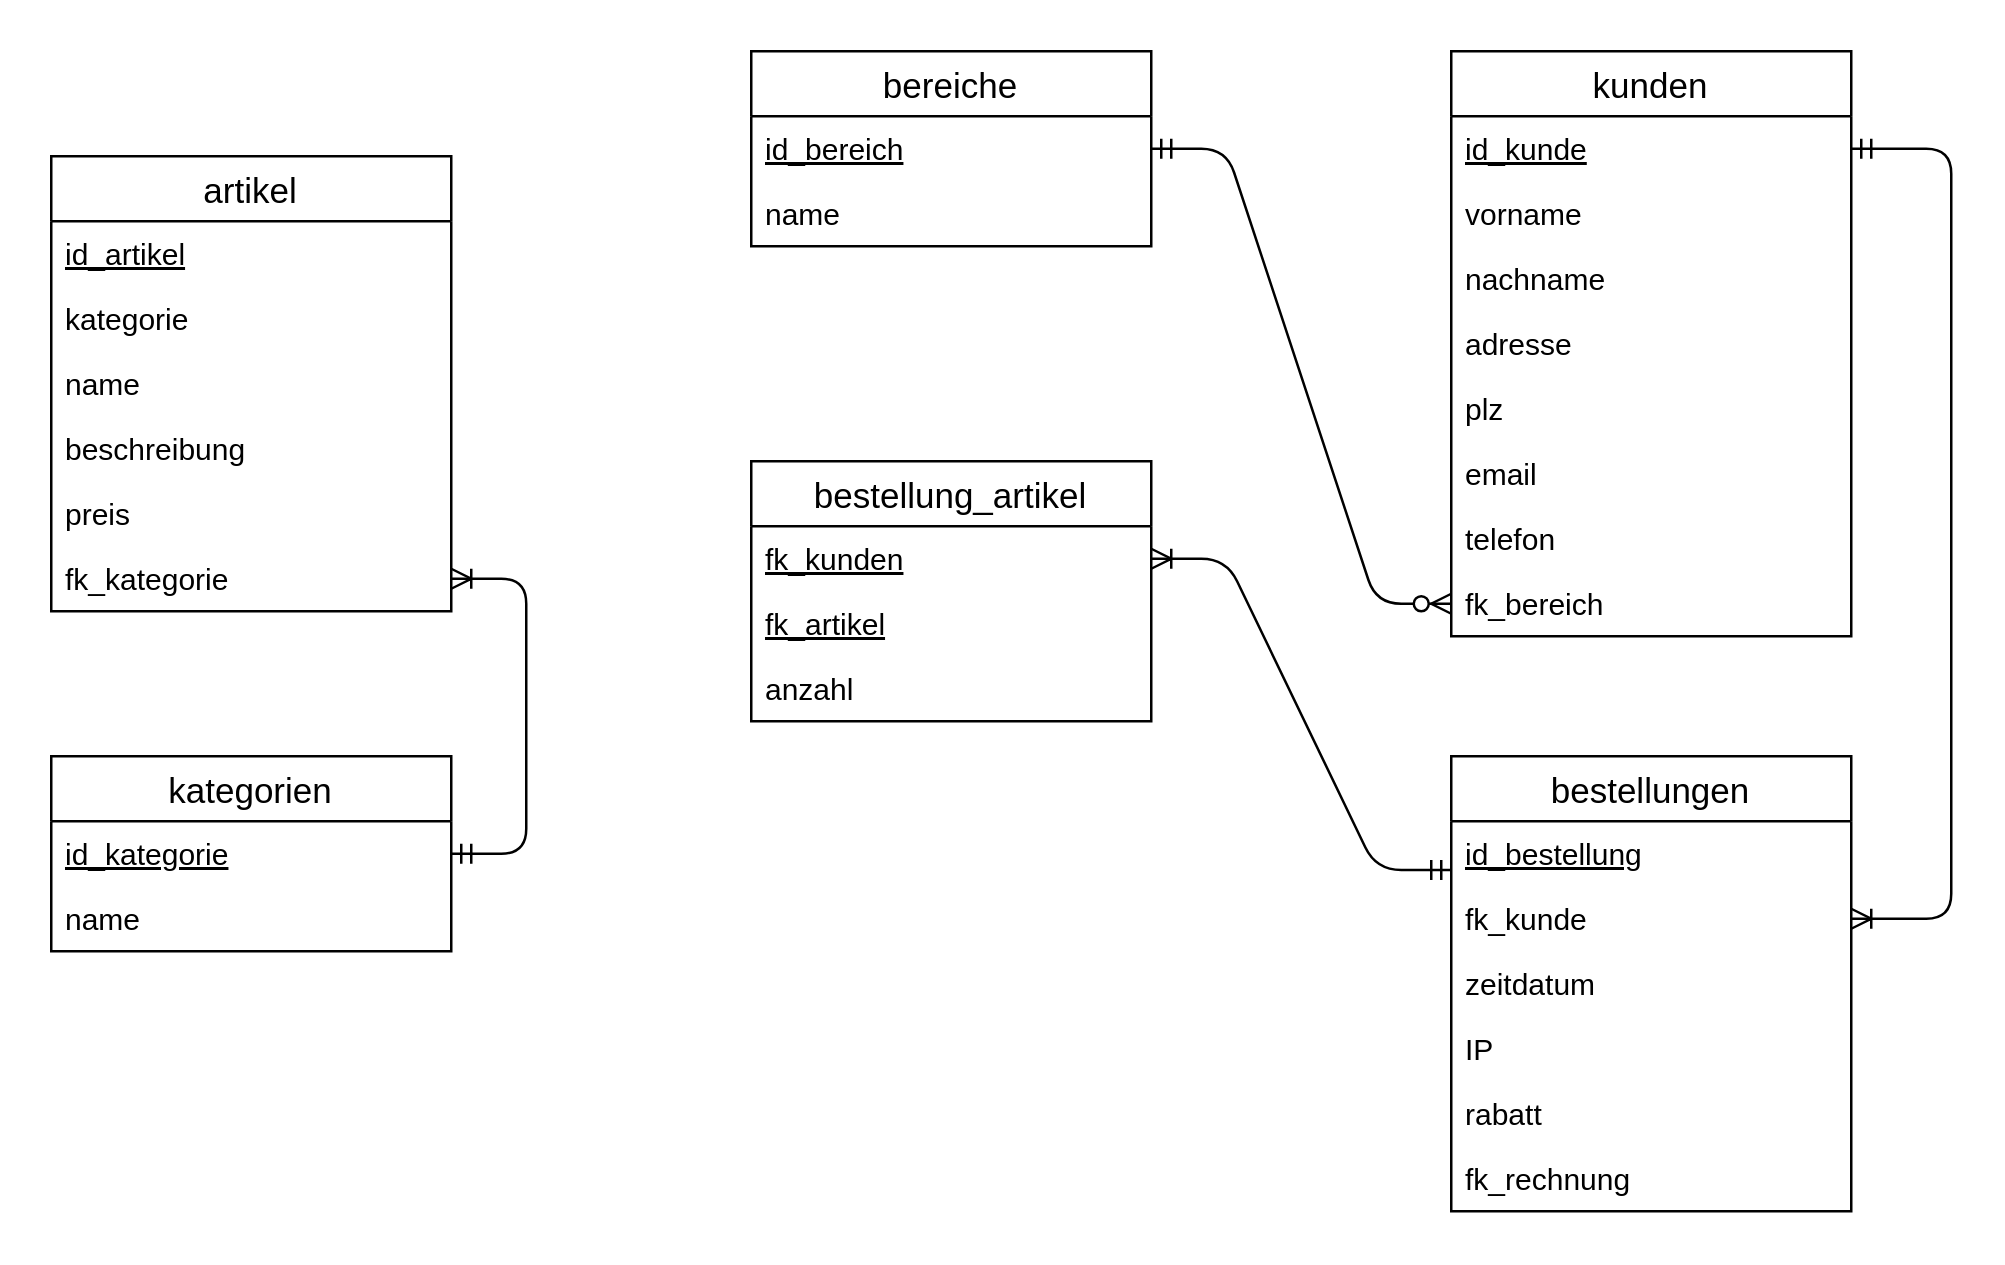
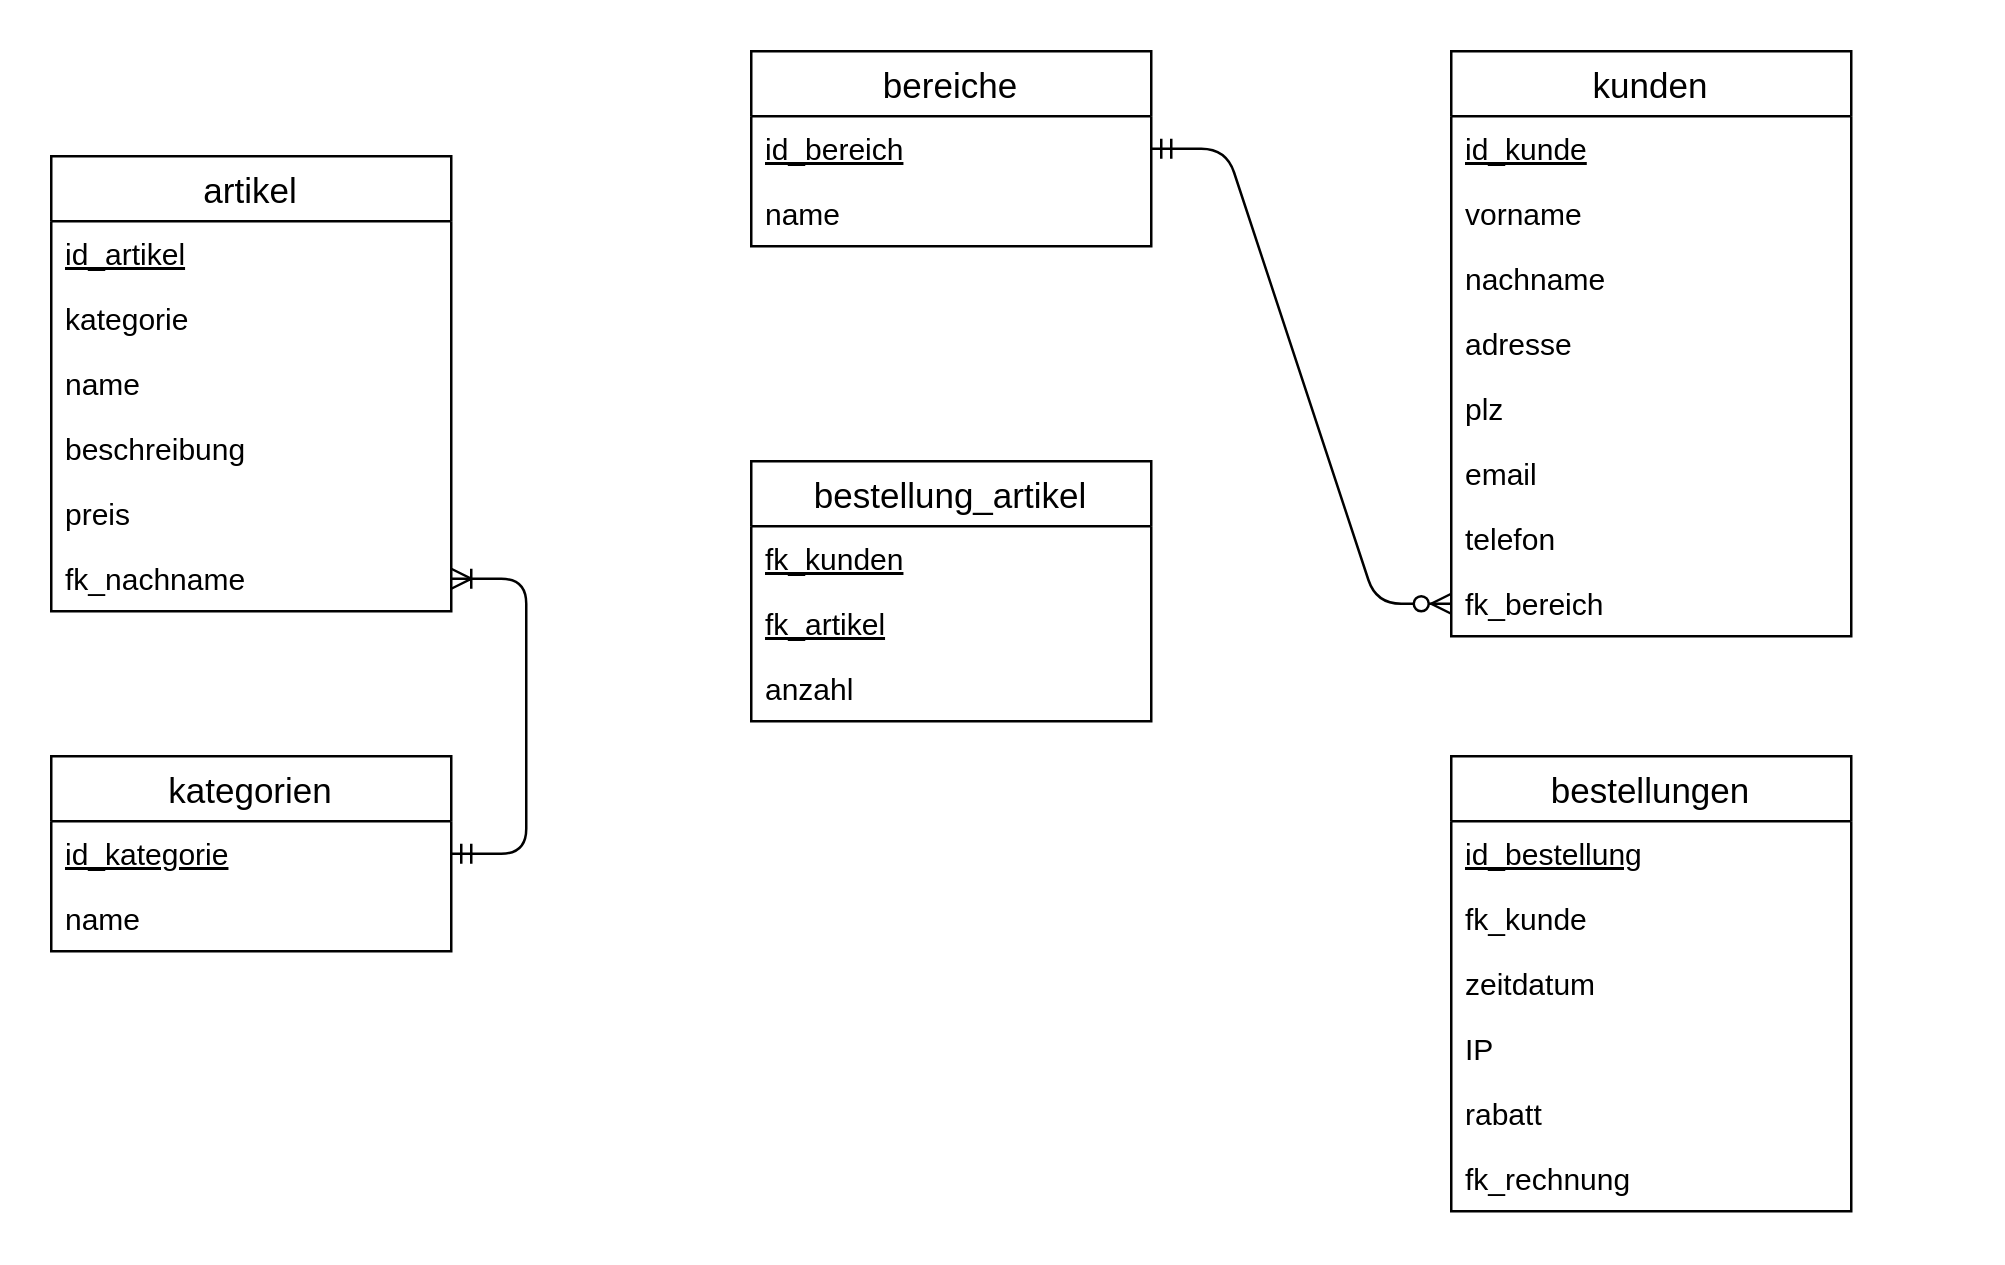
(1951, 534) -> none
(162, 580) -> (157, 580)
(1301, 714) -> none
